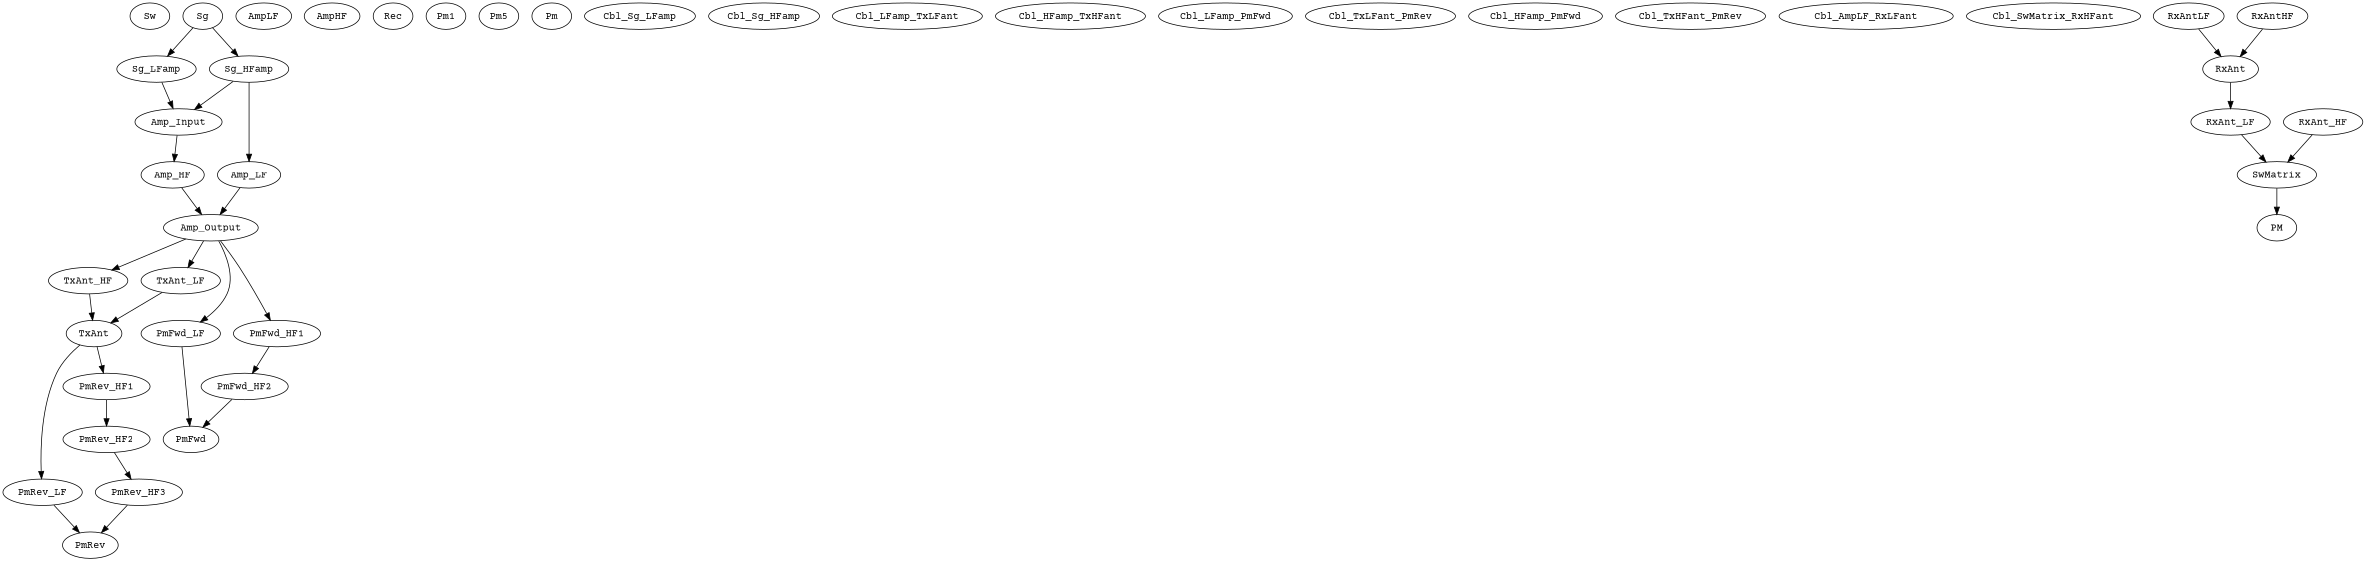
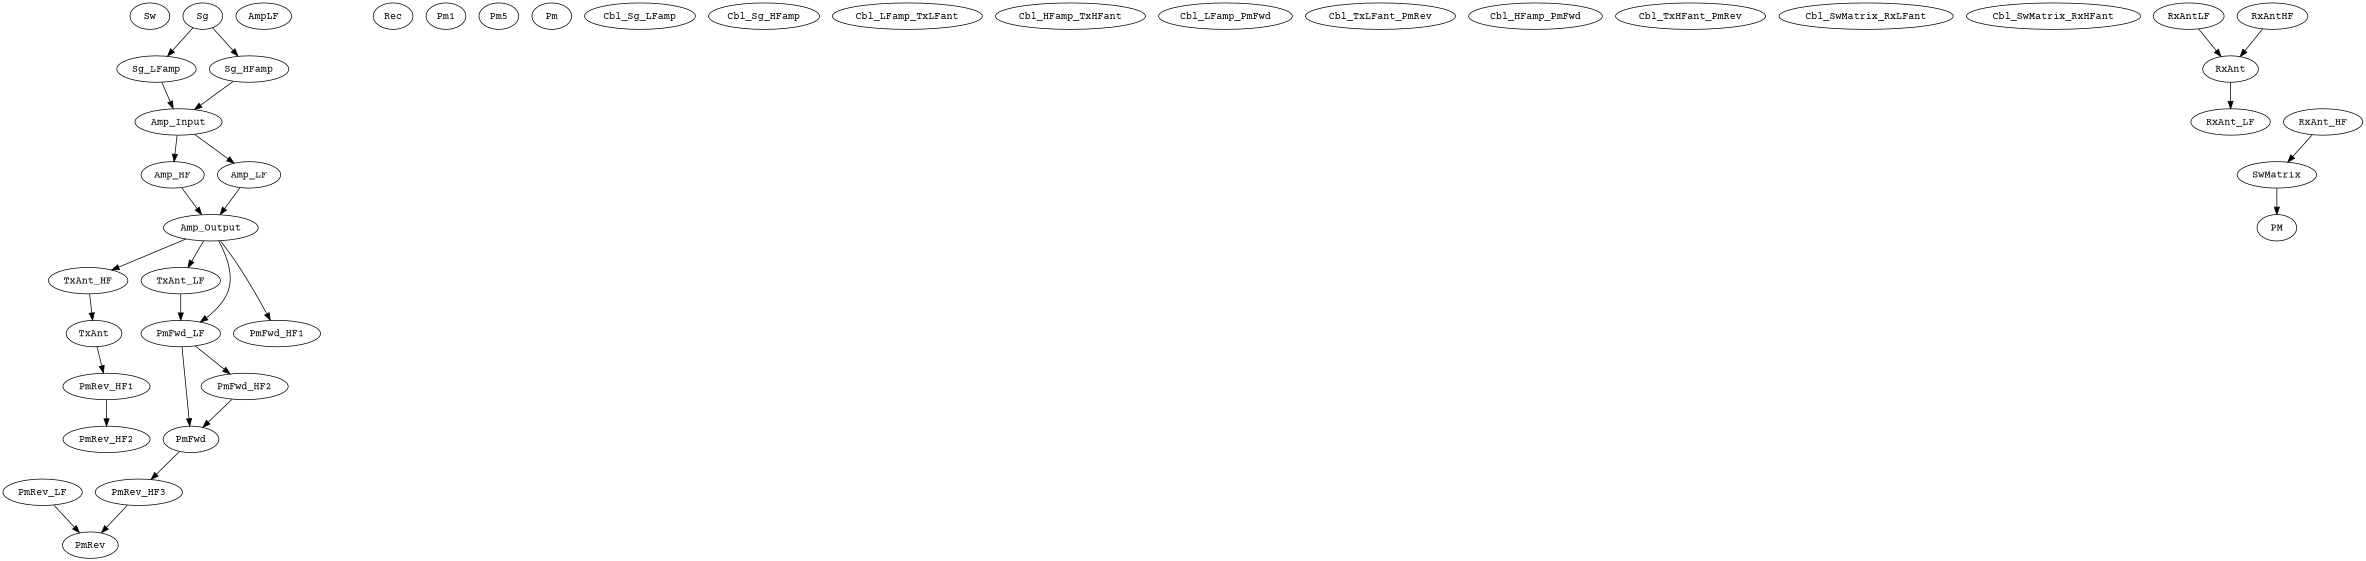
(332, 16) -> none
(1866, 16) -> (1866, 16)
(249, 118) -> (211, 147)
(2251, 146) -> none
(140, 306) -> (181, 304)
(263, 357) -> (210, 358)
(47, 403) -> none
(121, 463) -> (168, 463)
